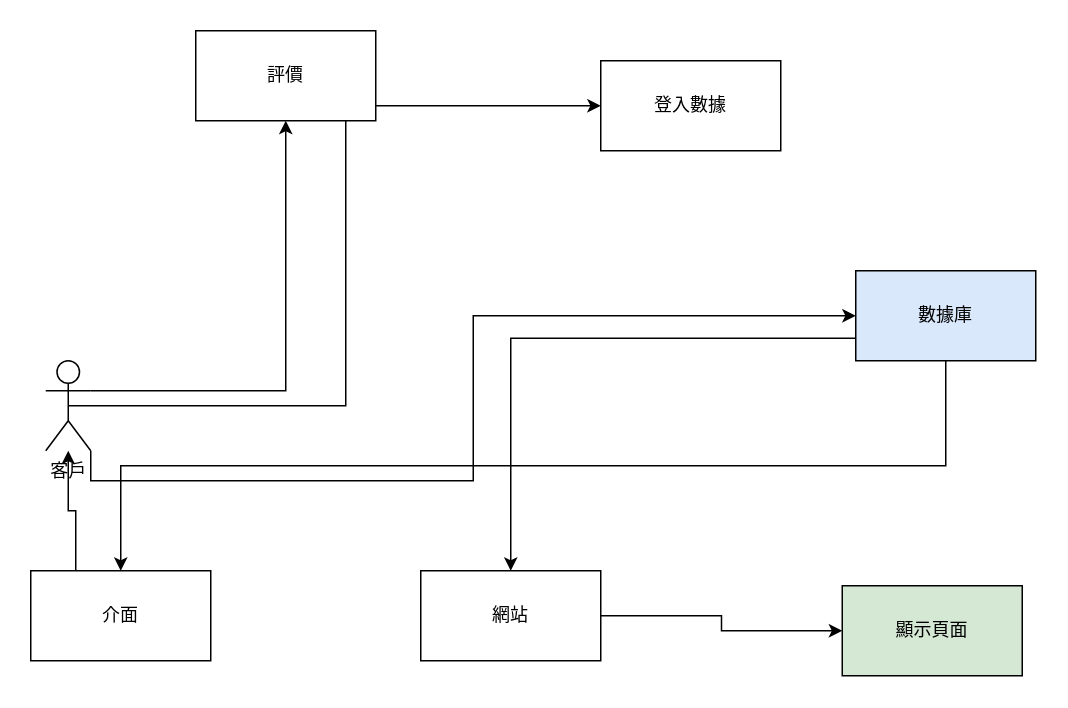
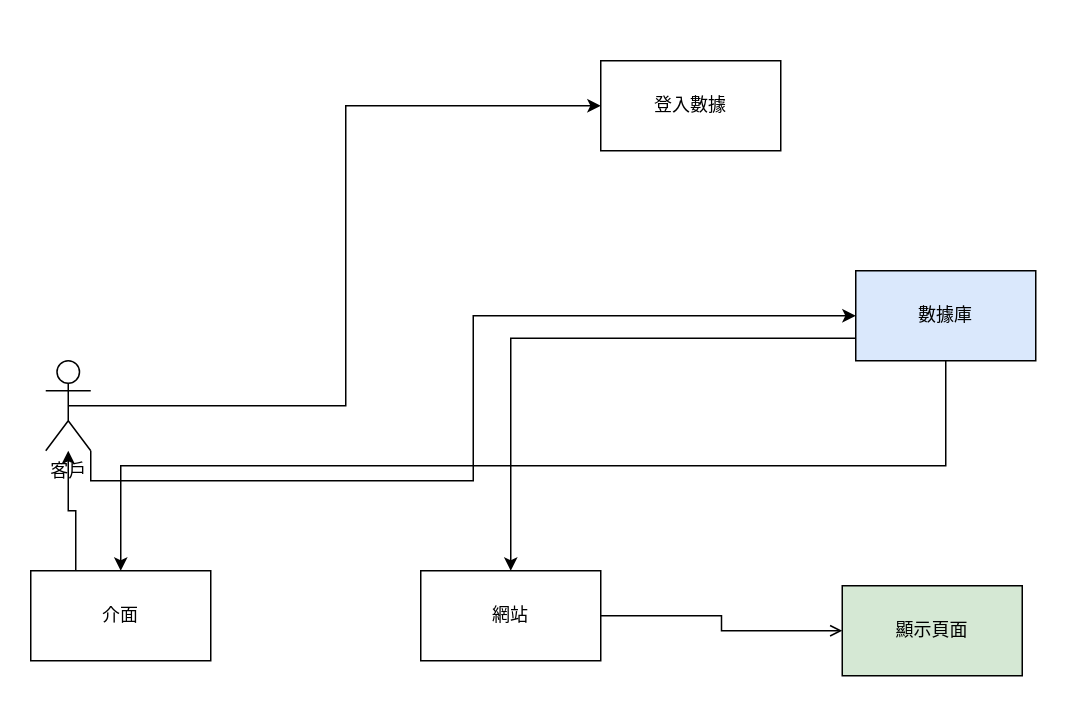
(286, 76) -> none
(286, 358) -> none
(831, 631) -> (833, 631)
